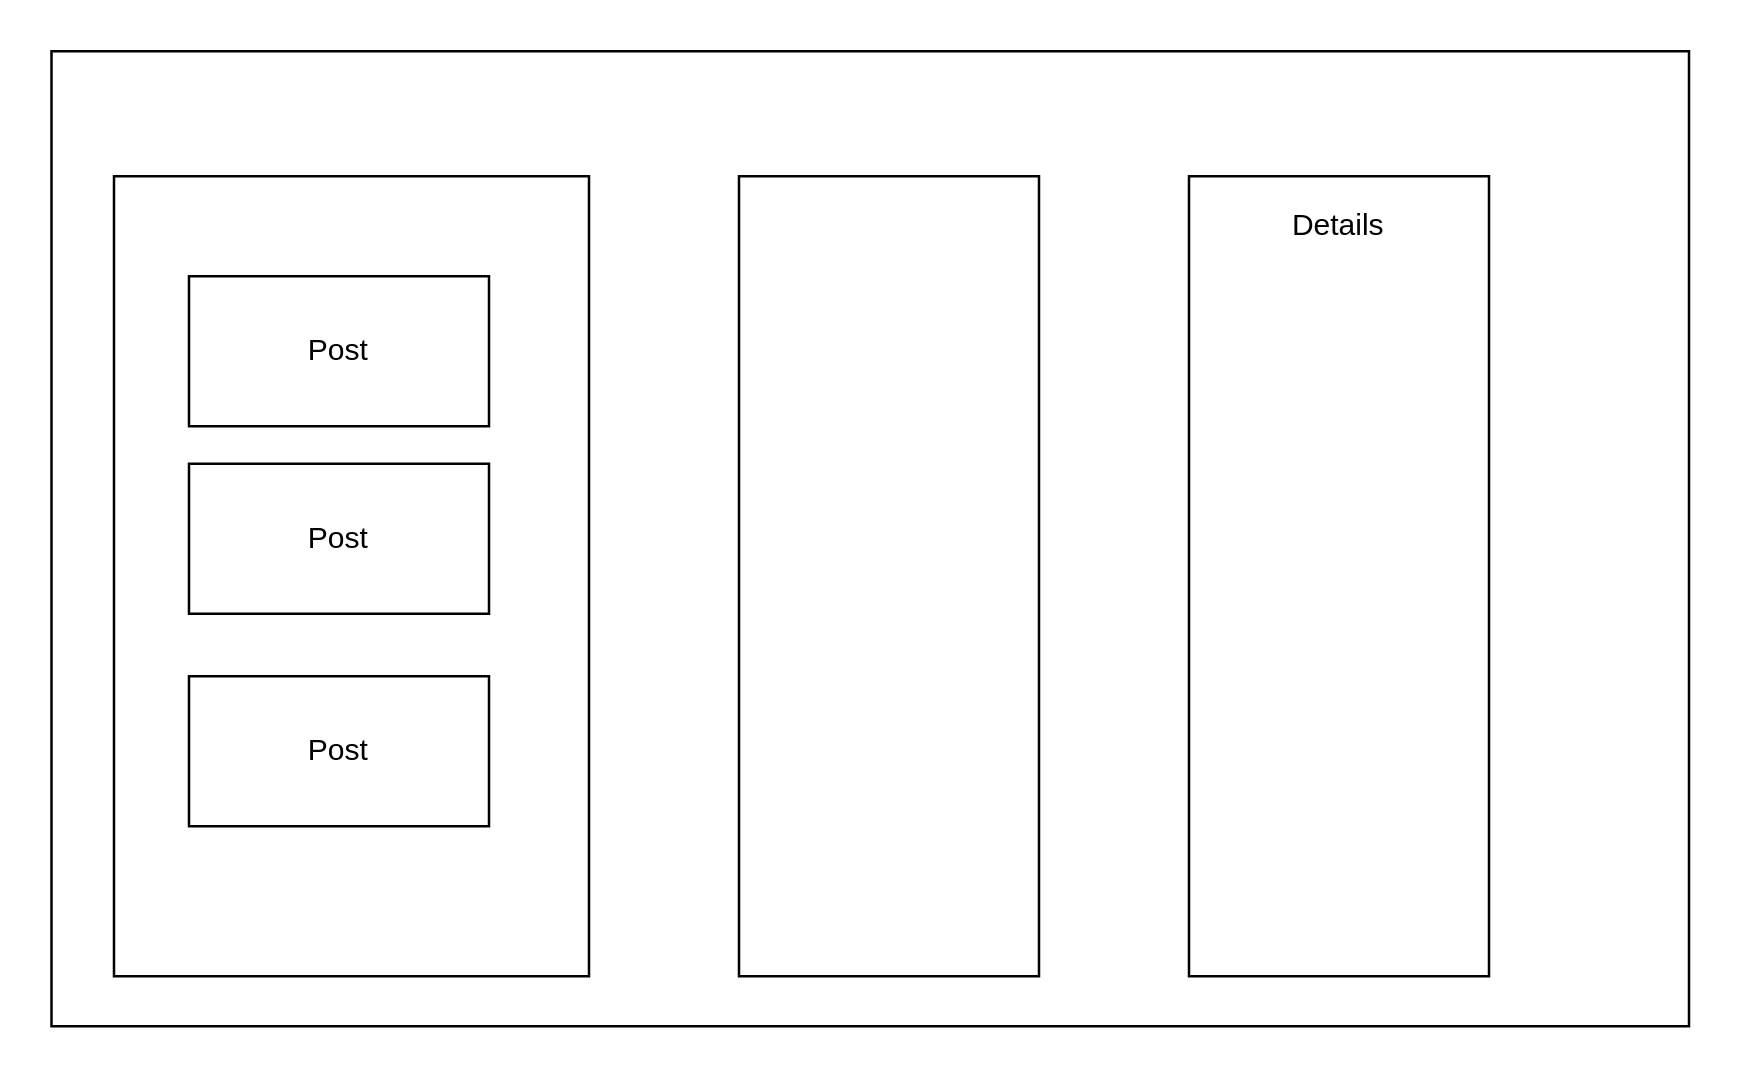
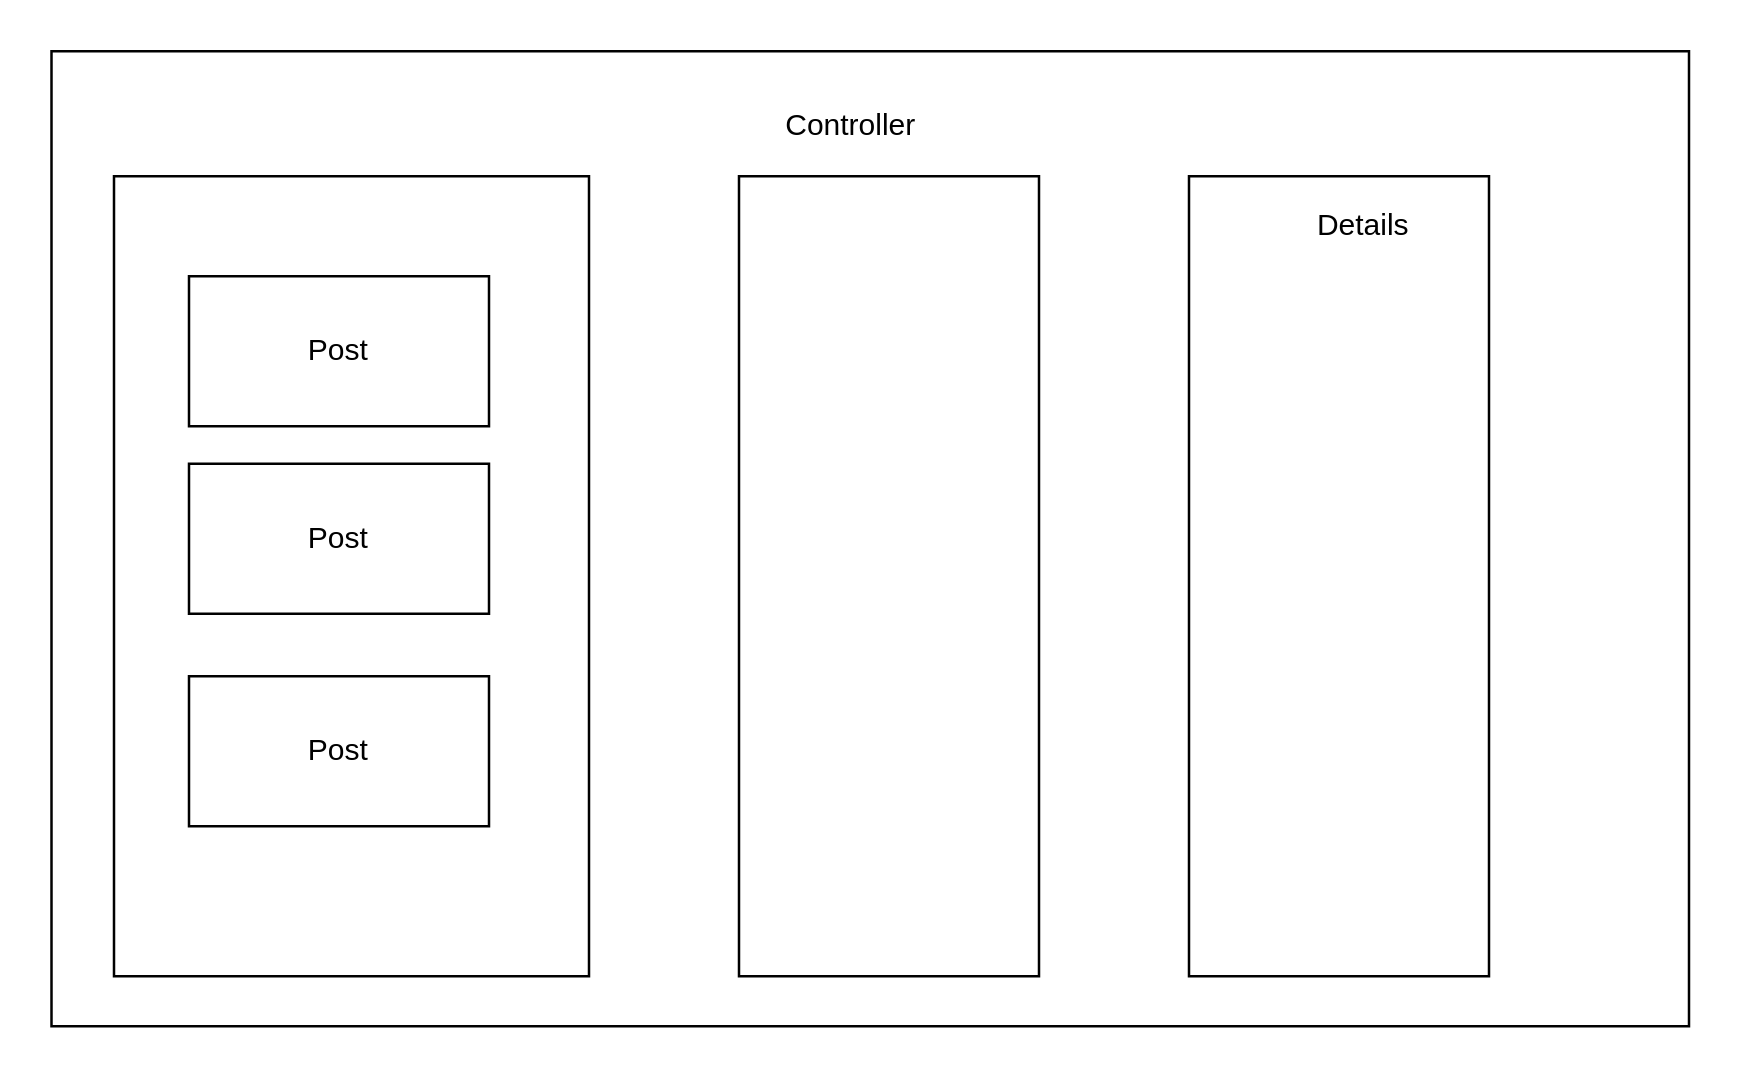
none -> (851, 126)
(1339, 226) -> (1364, 226)
